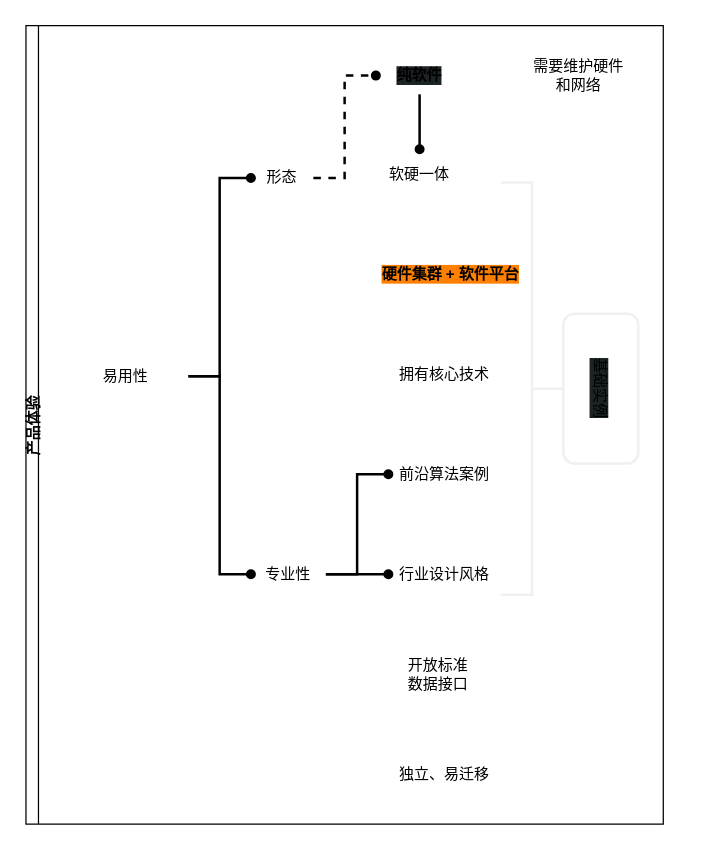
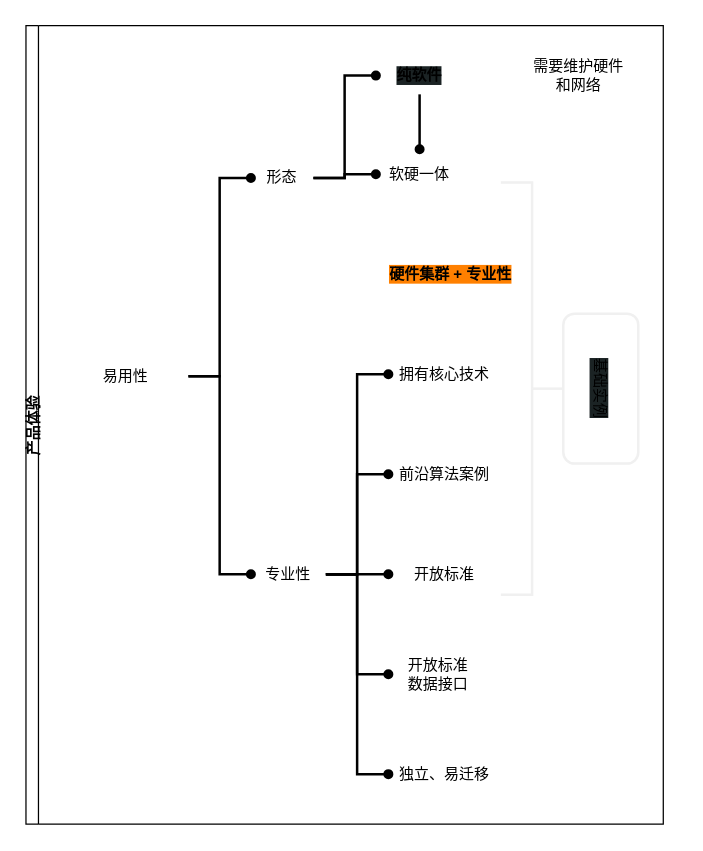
(344, 111) -> (344, 111)
none -> (359, 174)
(451, 274) -> (451, 274)
none -> (357, 410)
(444, 574) -> (444, 574)
none -> (371, 674)
none -> (357, 739)
